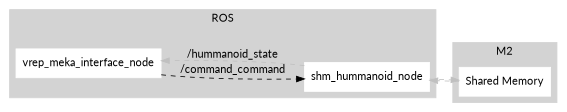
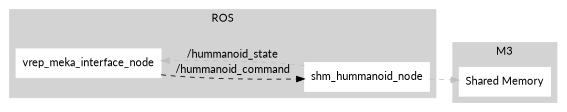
(505, 52) -> (505, 52)
(233, 70) -> (233, 70)
(448, 81) -> none
